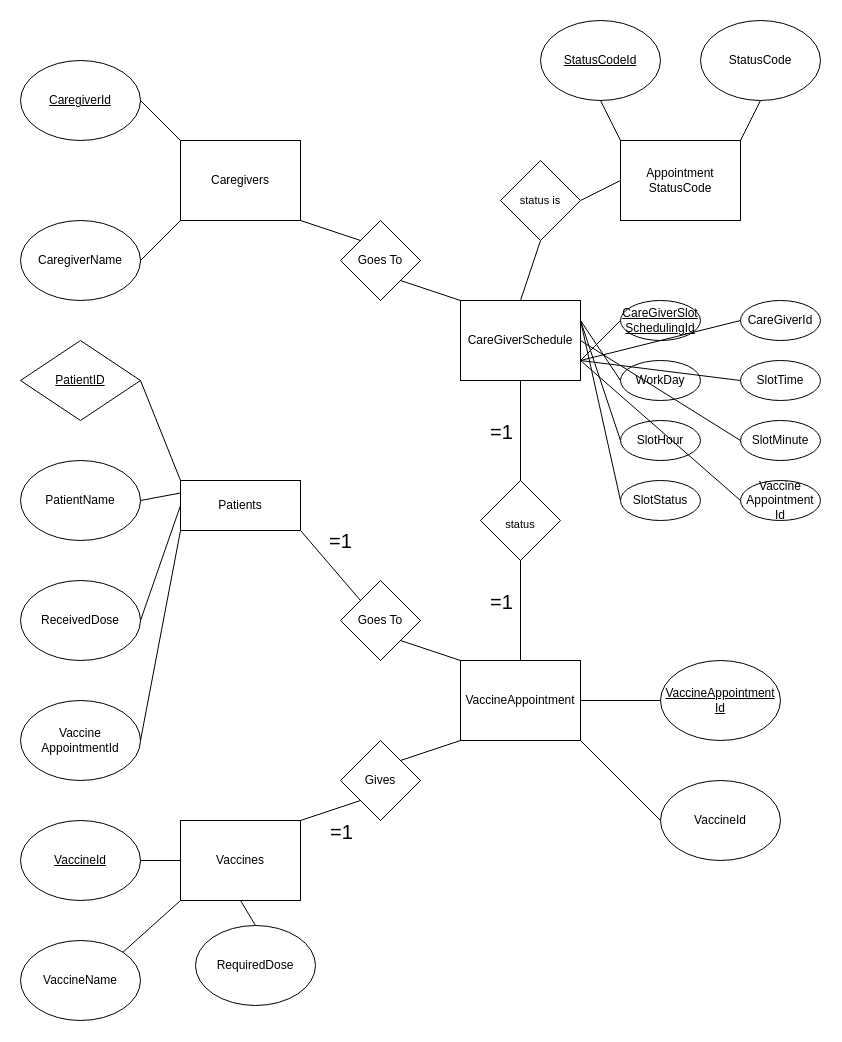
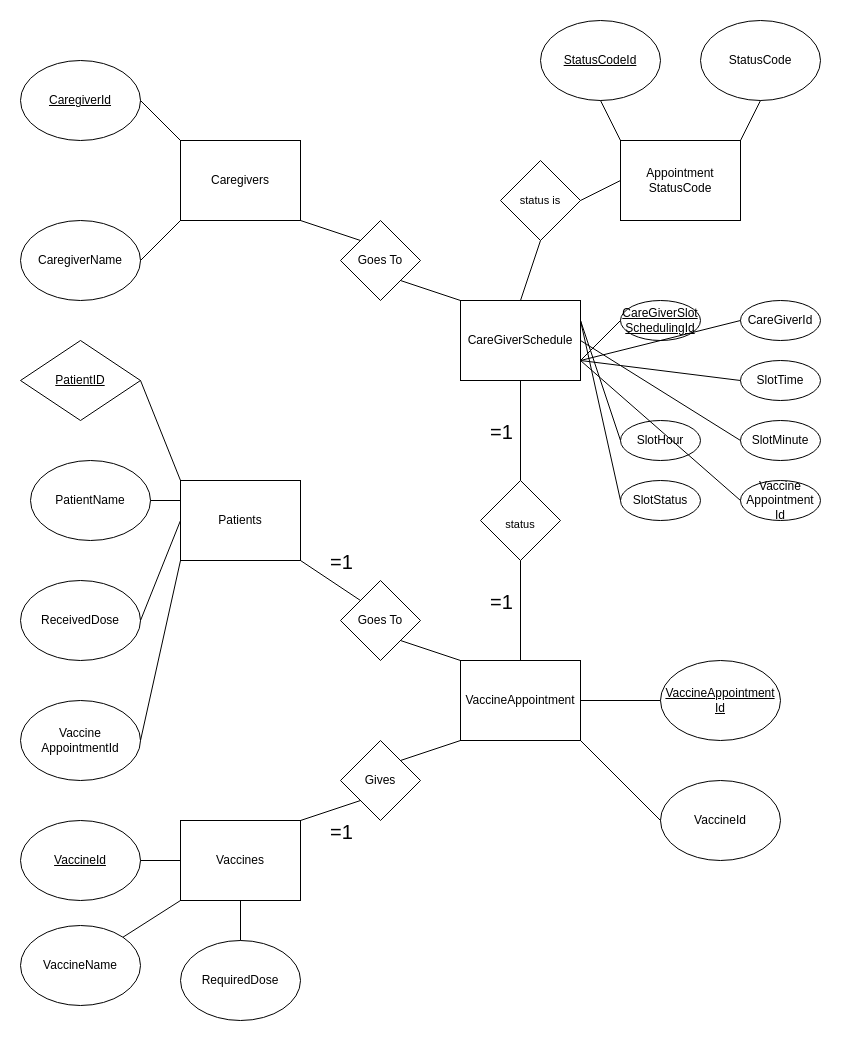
(592, 338) -> none
(661, 381) -> none
(81, 501) -> (91, 501)
(241, 506) -> (241, 521)
(256, 966) -> (241, 981)
(81, 981) -> (81, 966)
